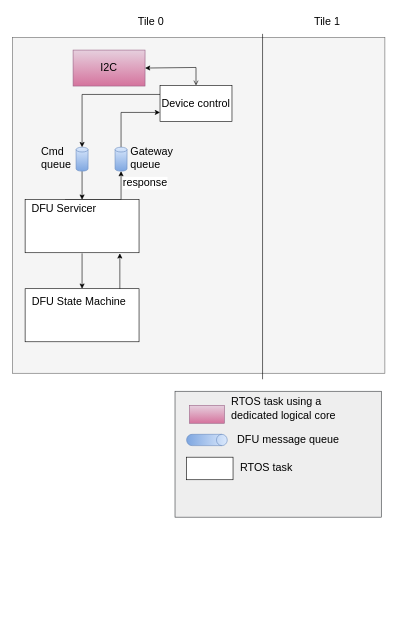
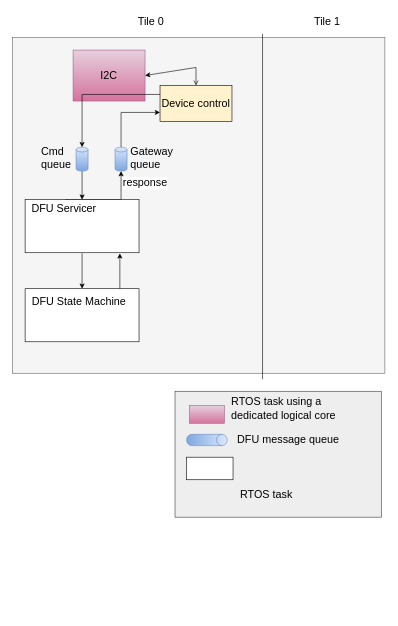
(109, 68) -> (109, 76)
(196, 104) -> (196, 104)
(266, 468) -> (266, 495)
